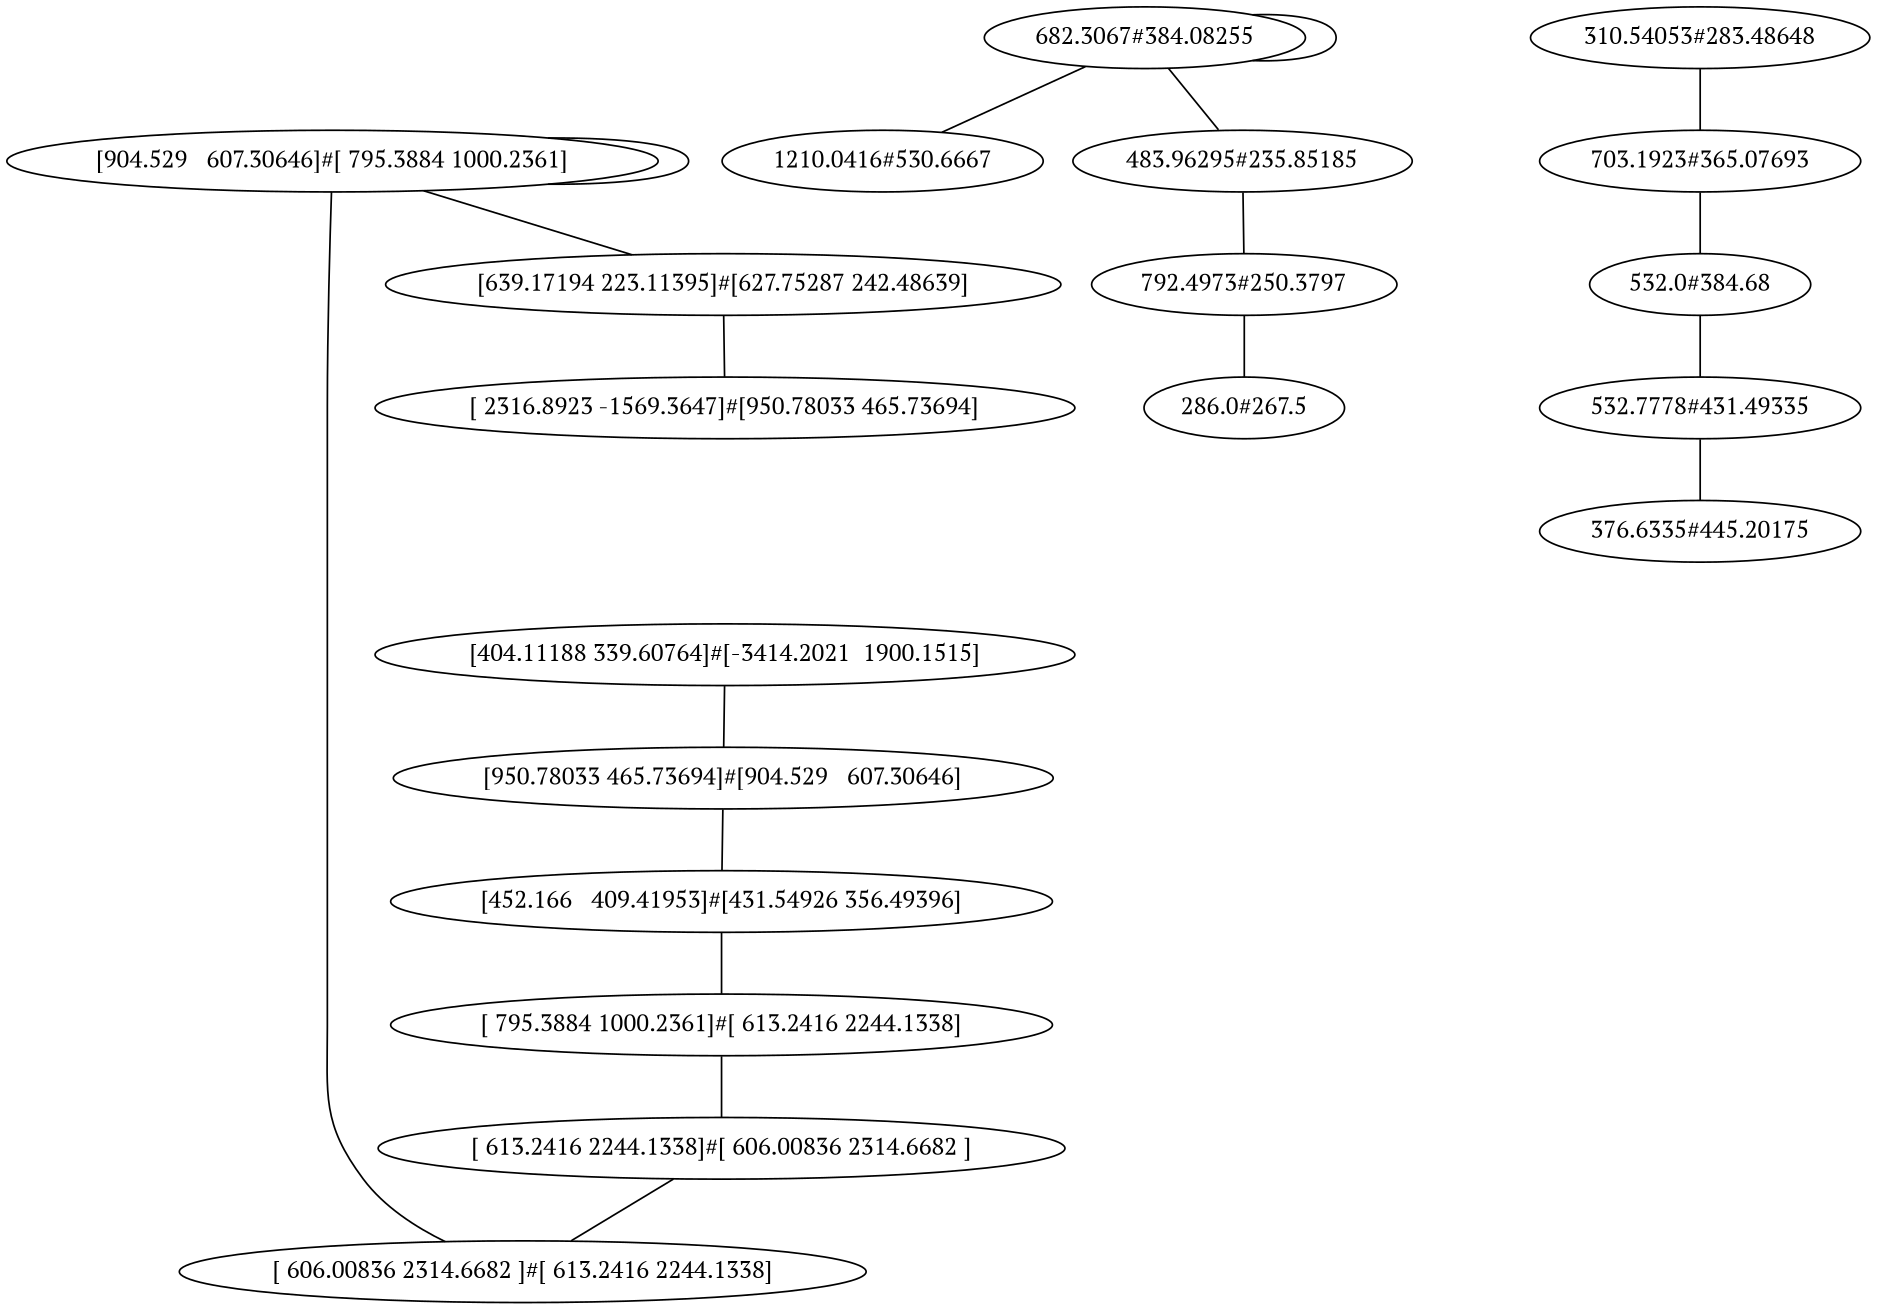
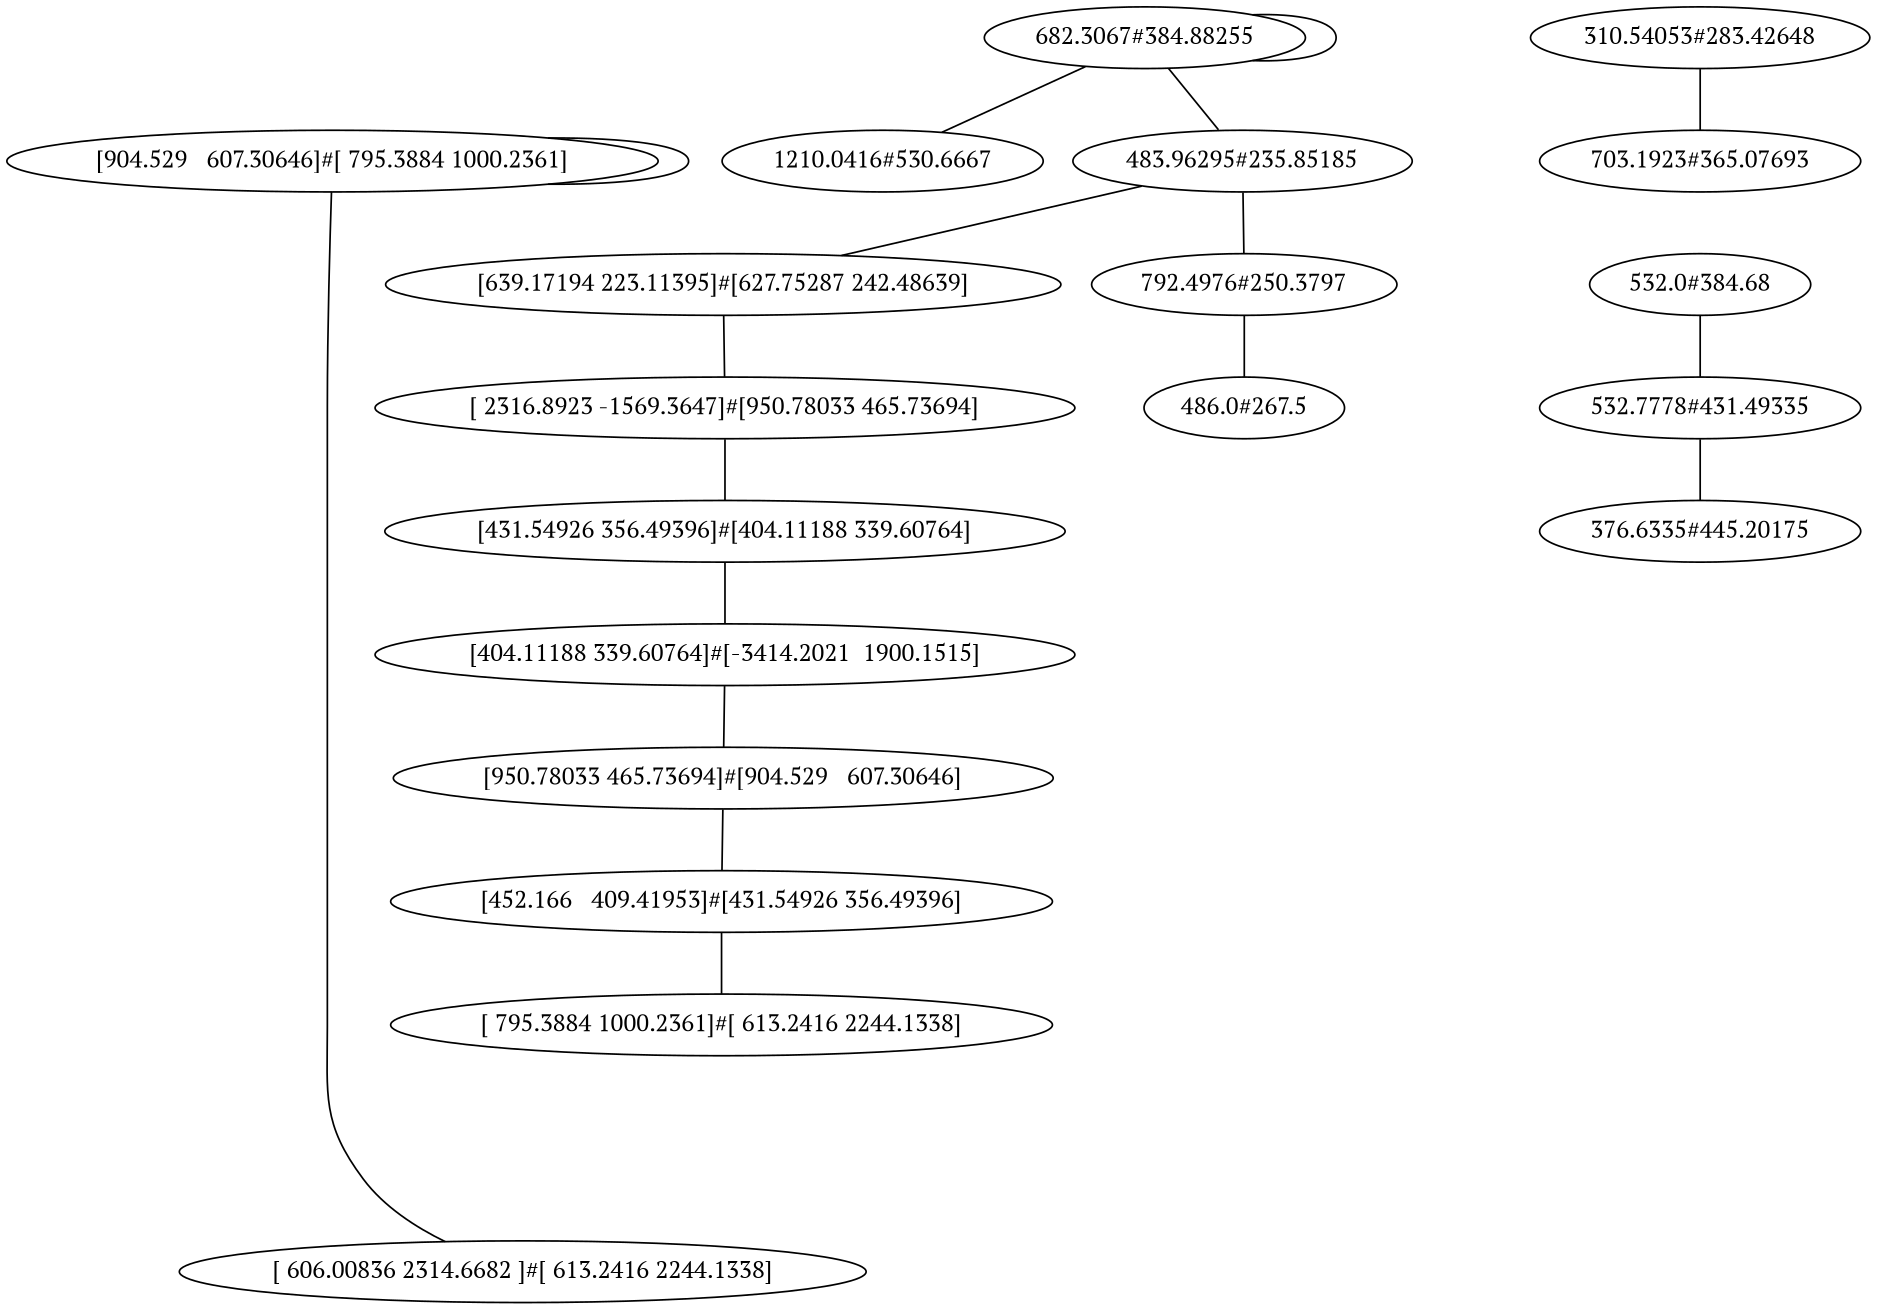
(1145, 38) -> (1145, 38)
(1700, 38) -> (1700, 38)
(528, 223) -> (992, 221)
(1700, 223) -> none
(1244, 285) -> (1244, 285)
(1244, 408) -> (1244, 408)
none -> (725, 531)
(722, 1148) -> none
